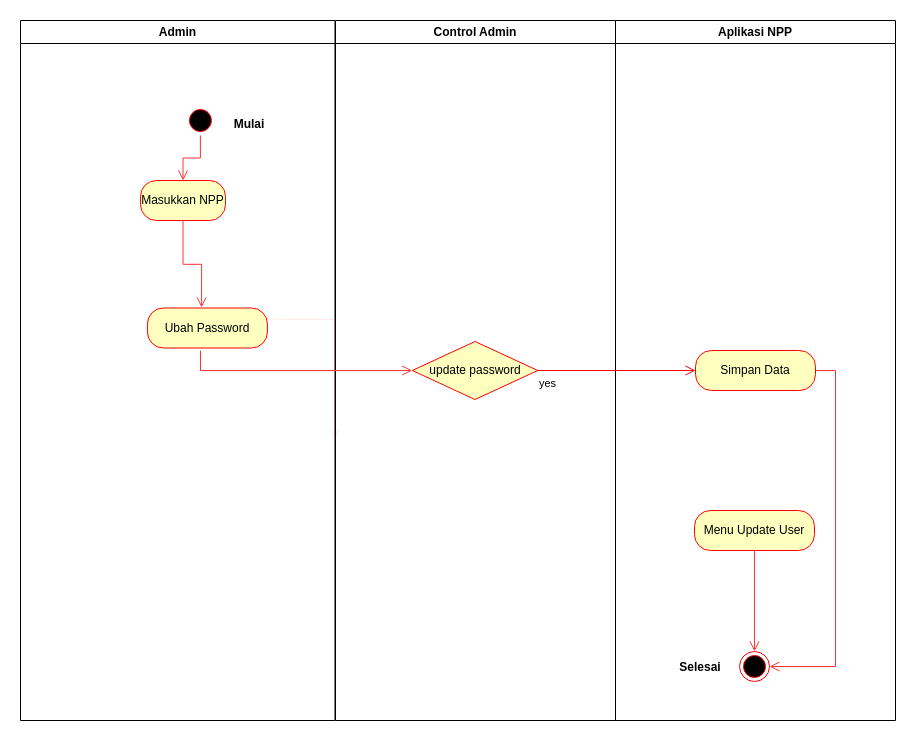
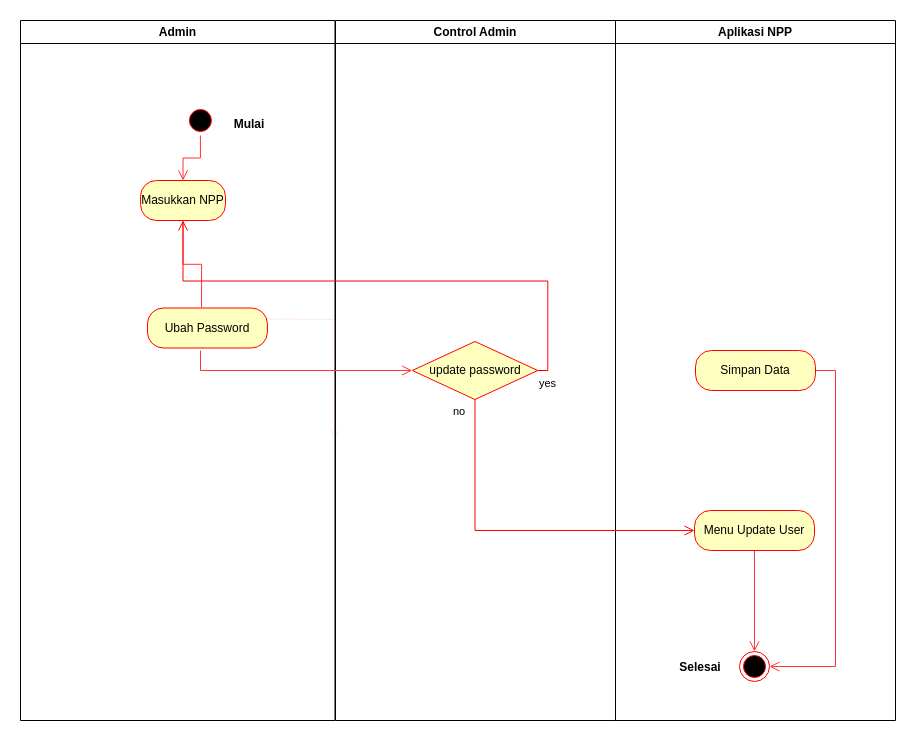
(202, 301) -> (202, 301)
(619, 371) -> (404, 281)
none -> (518, 531)
